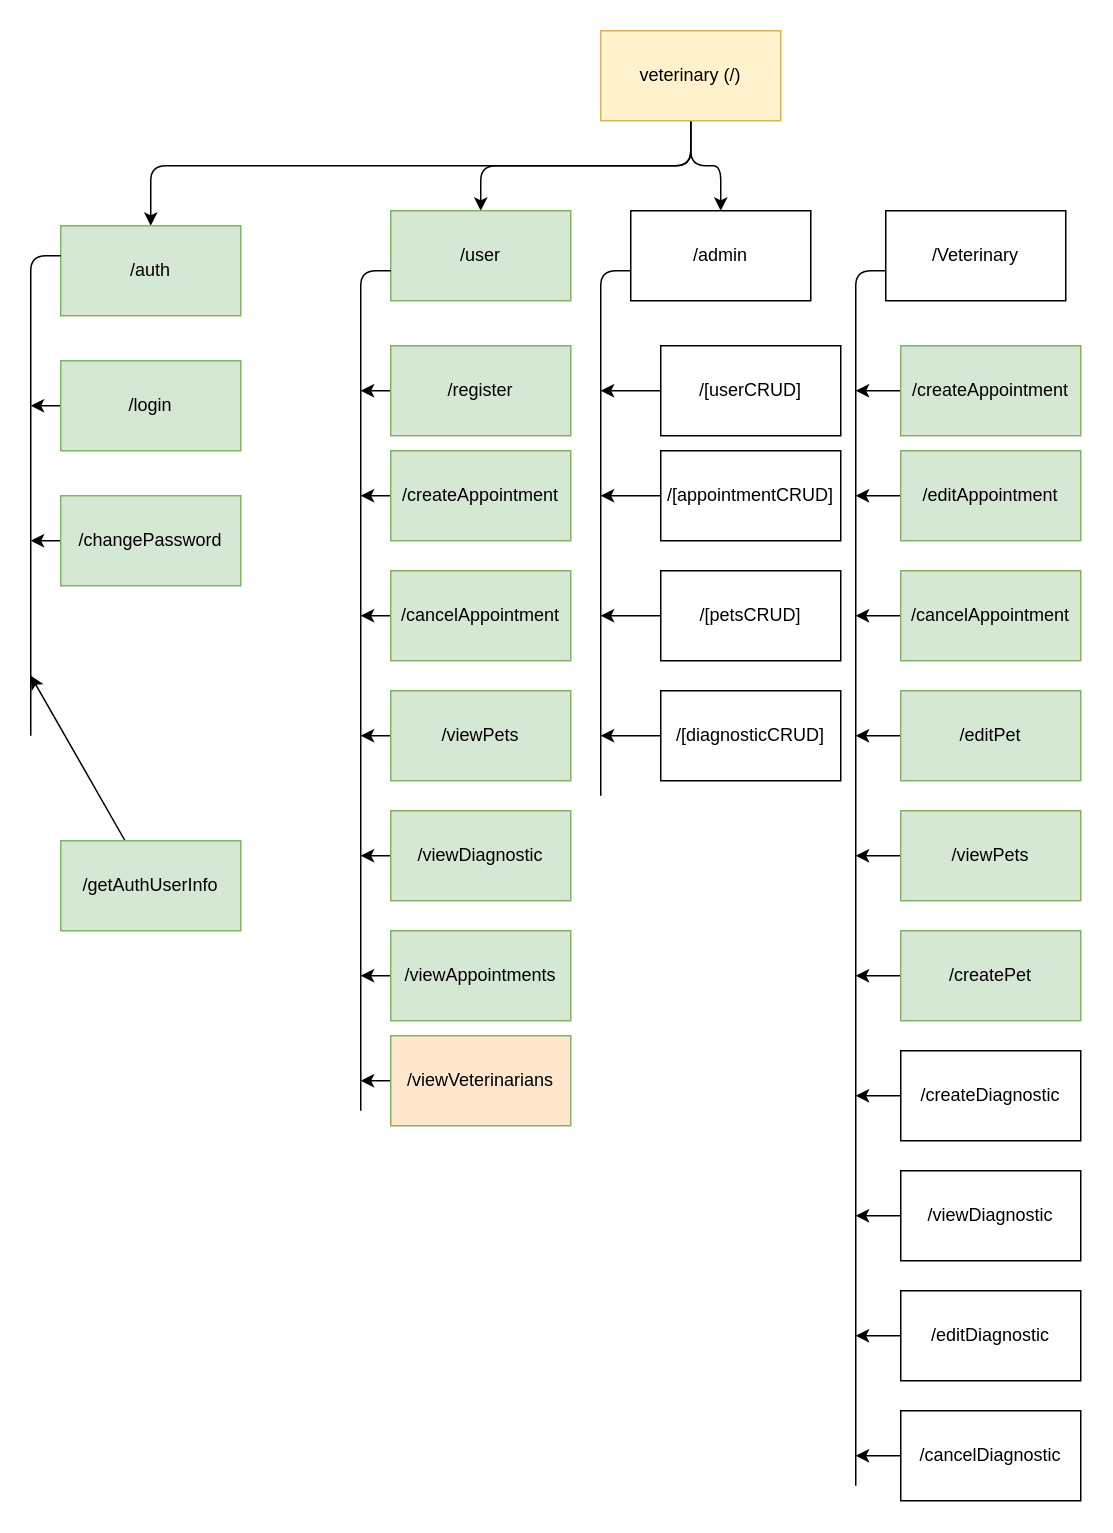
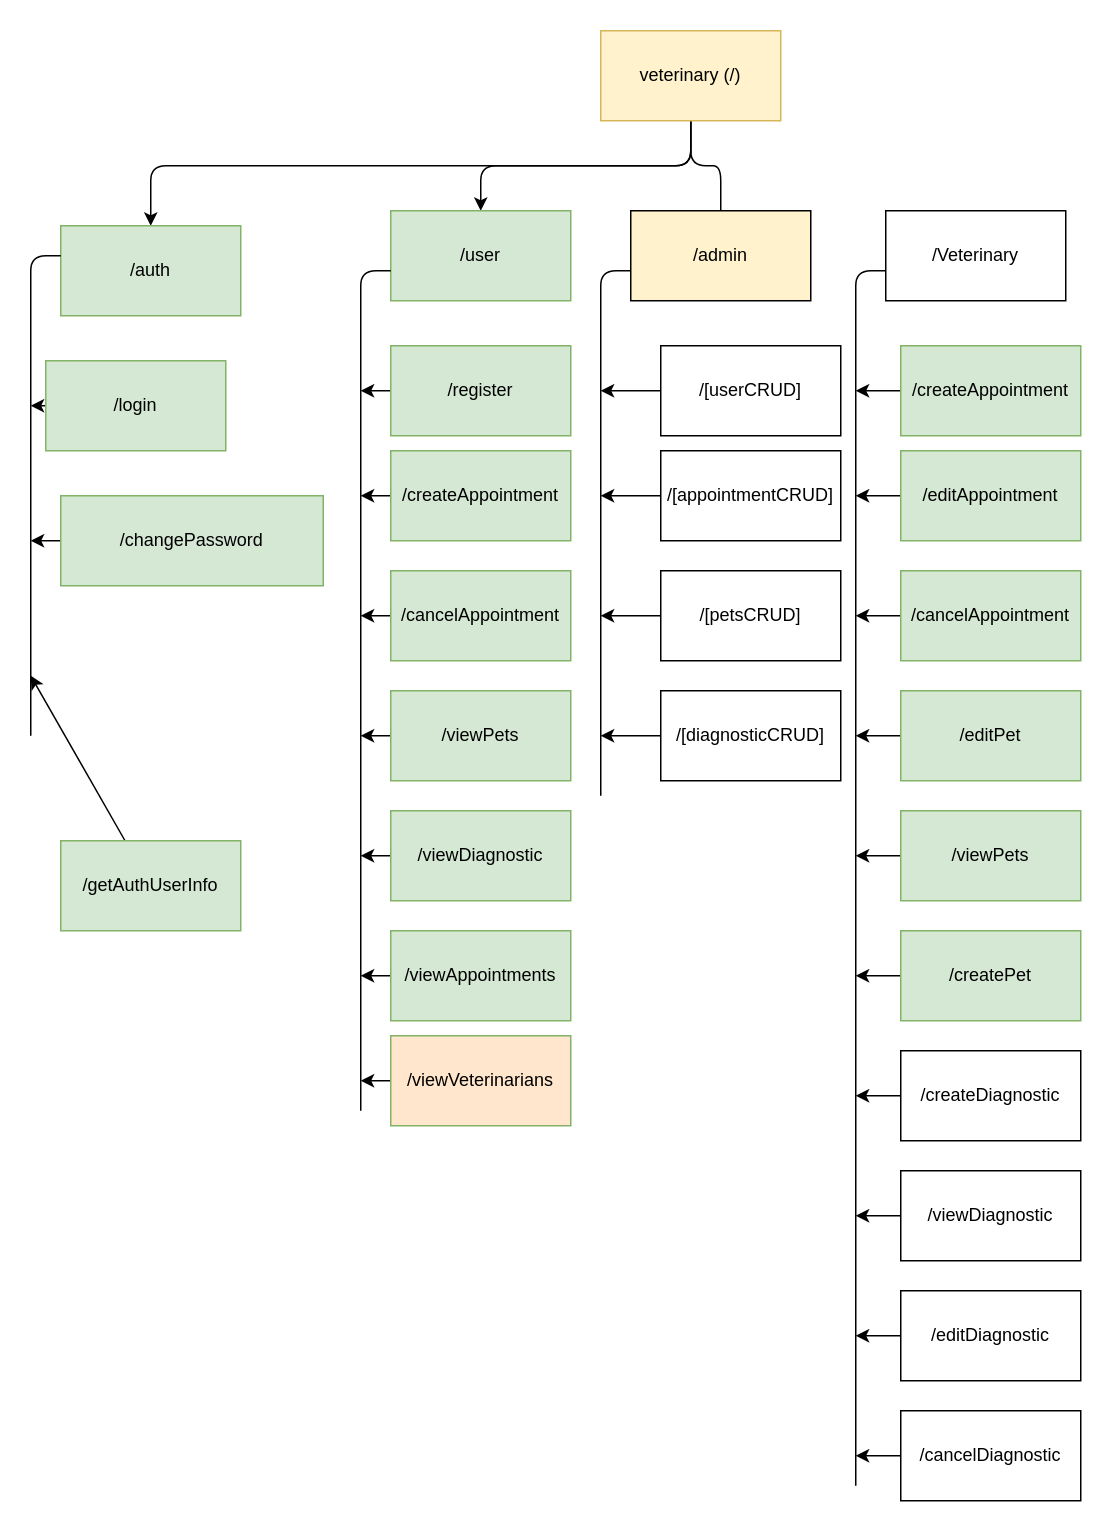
(721, 199) -> (721, 203)
(721, 256) -> (721, 256)
(151, 406) -> (136, 406)
(151, 541) -> (192, 541)
